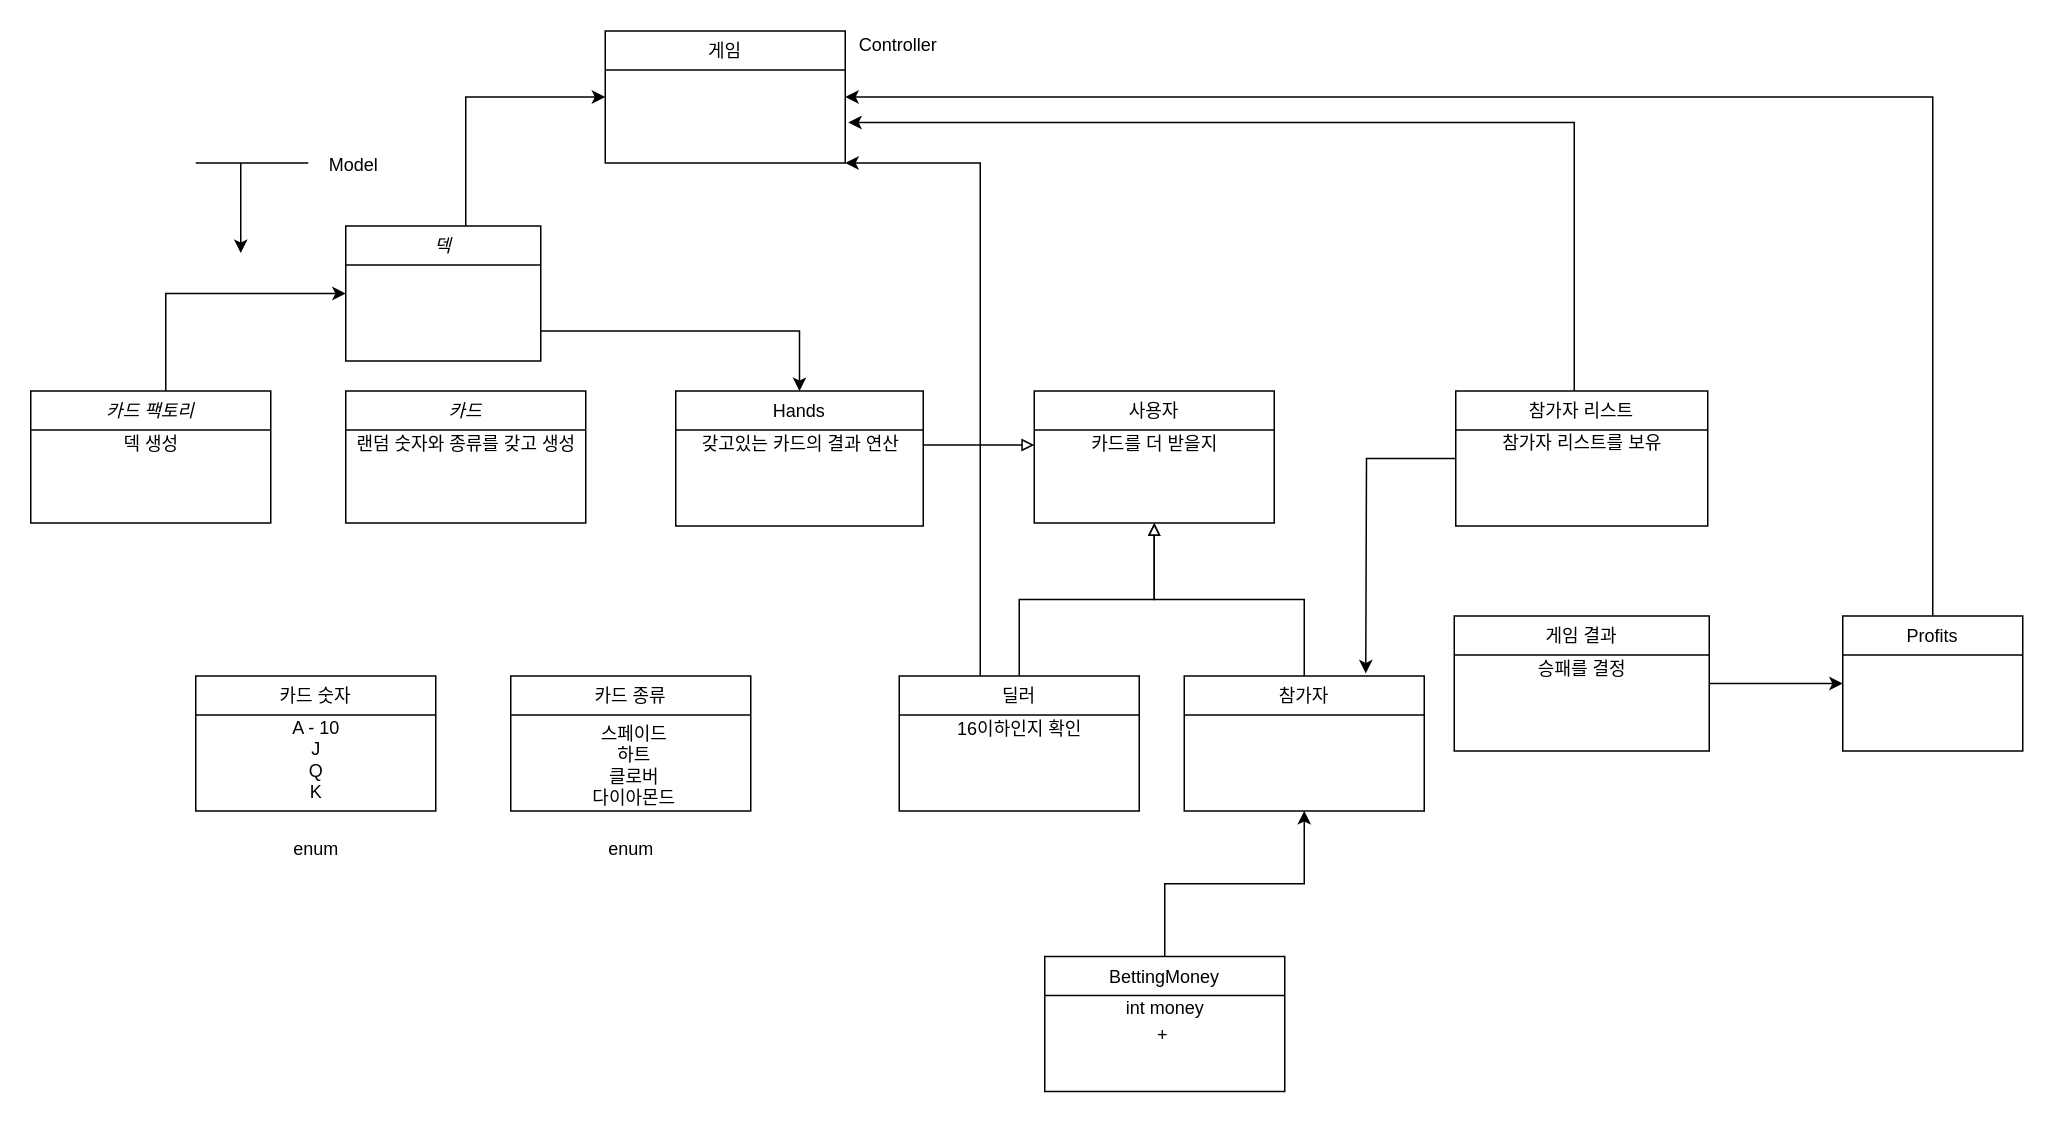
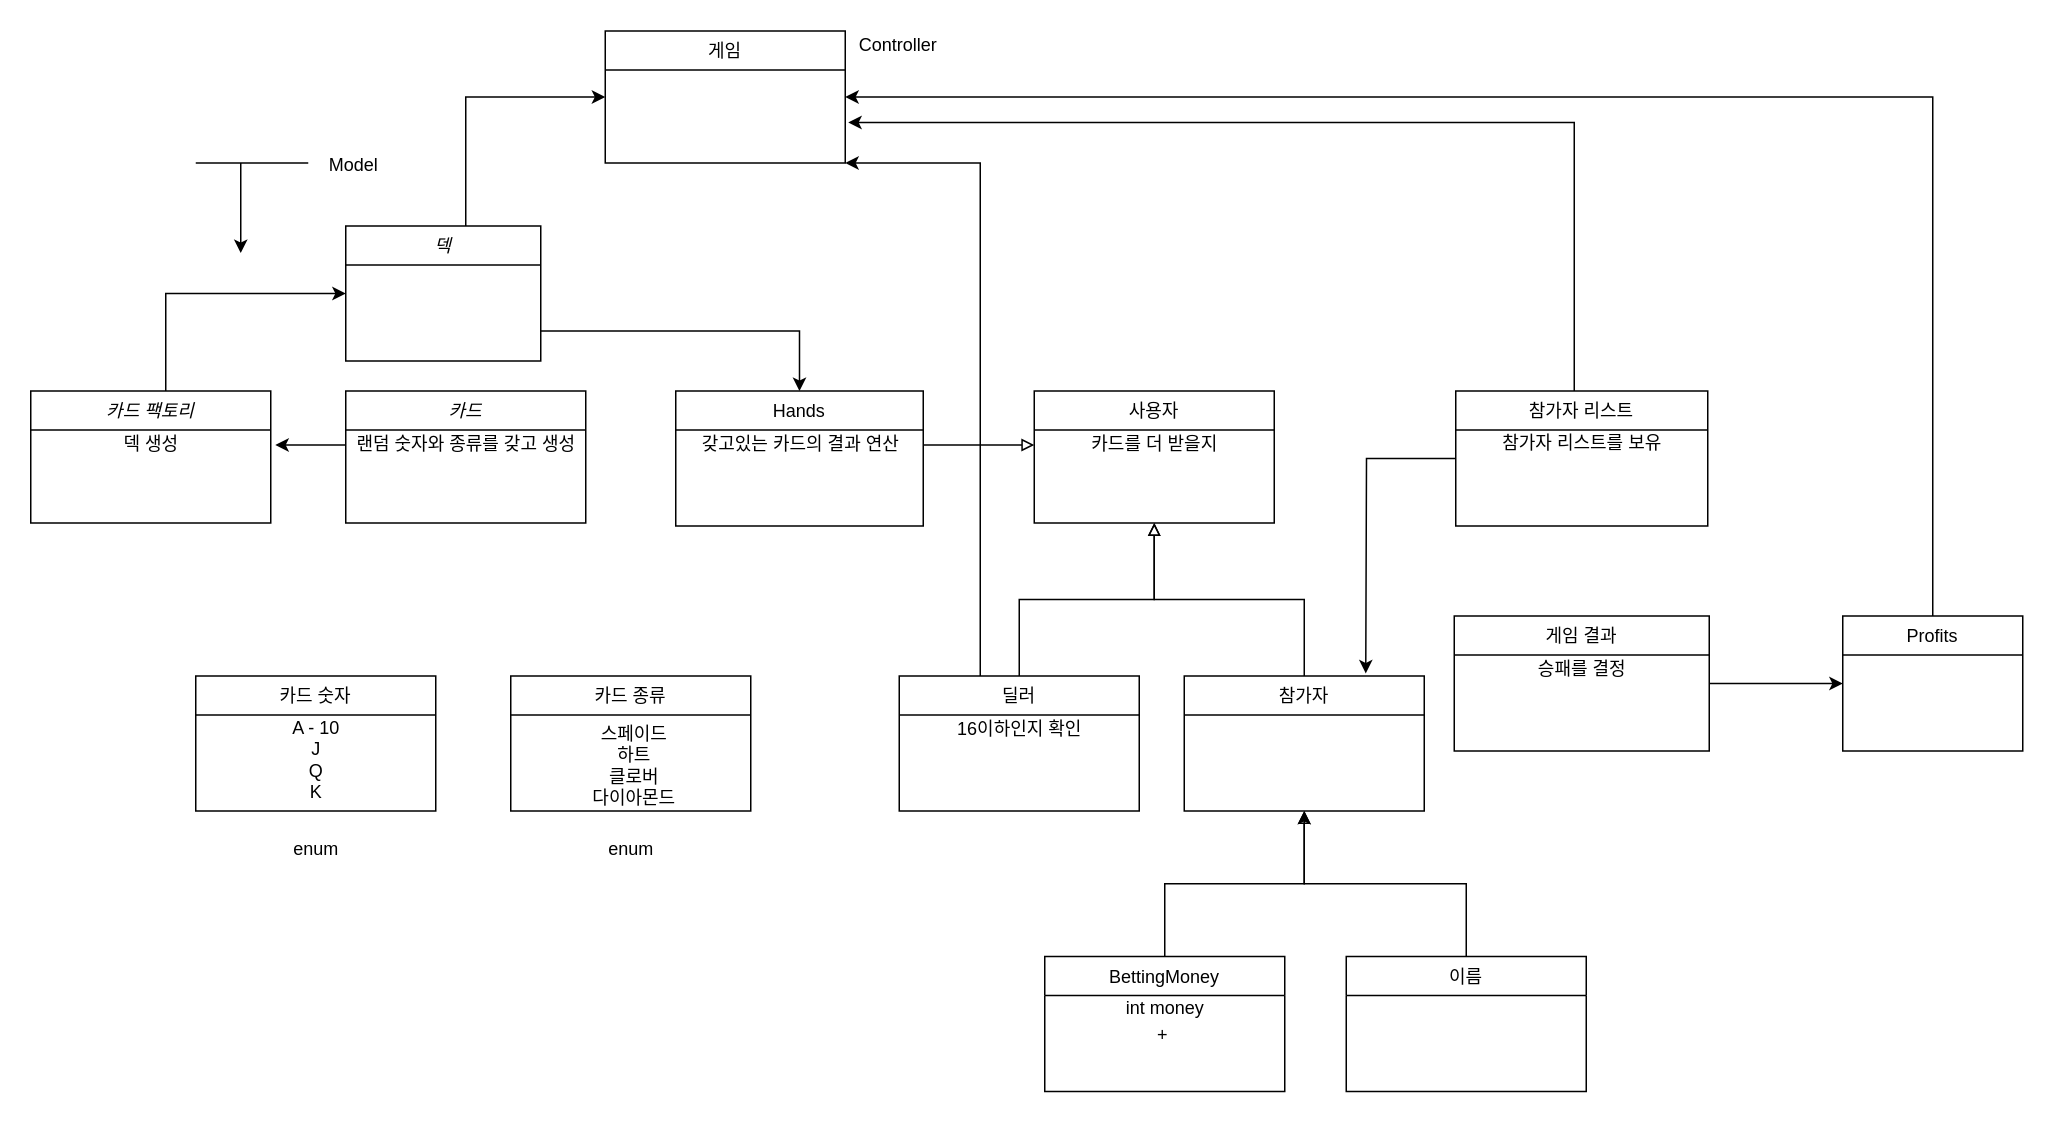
none -> (314, 445)
none -> (1422, 884)
none -> (1466, 1024)
